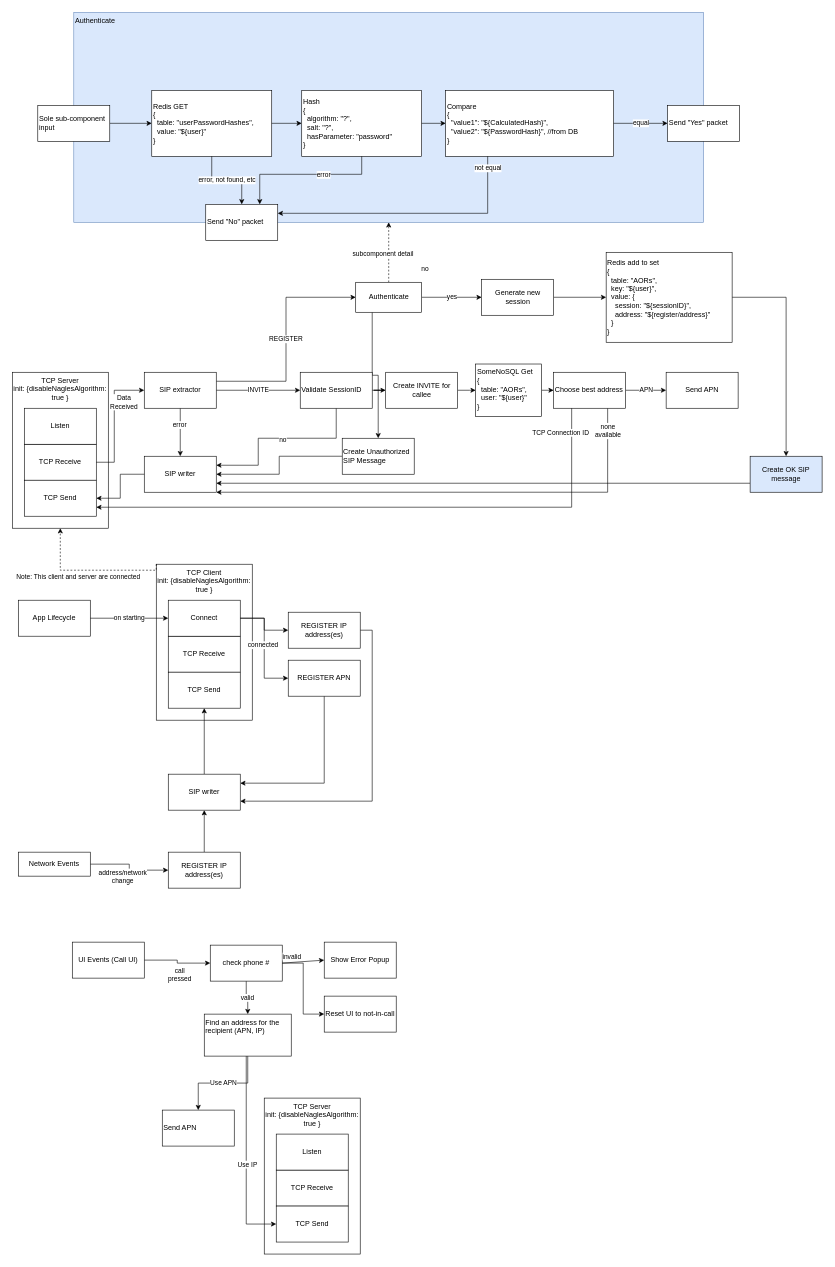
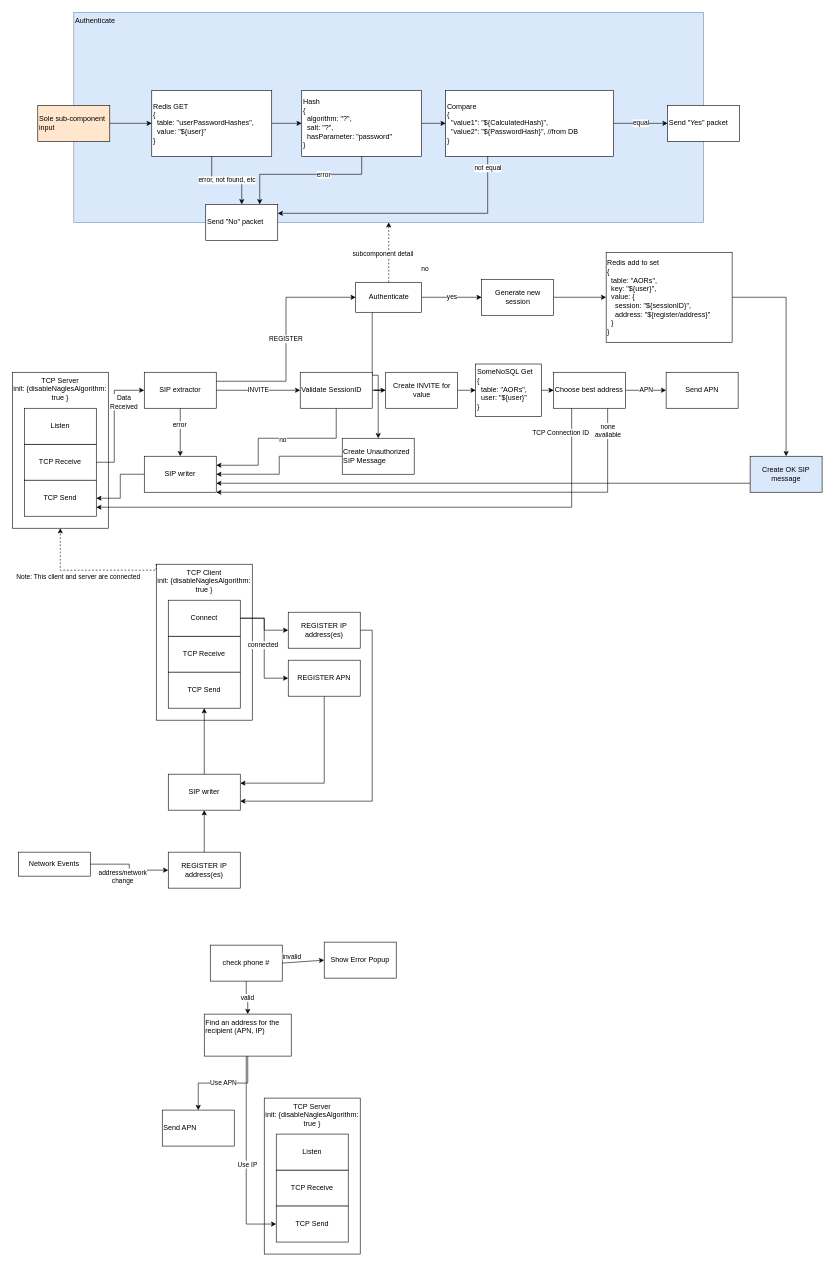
(74, 123) -> (74, 123)
(422, 390) -> (422, 390)
(54, 618) -> none
(128, 618) -> none
(108, 960) -> none
(177, 961) -> none
(303, 1013) -> none
(360, 1014) -> none
